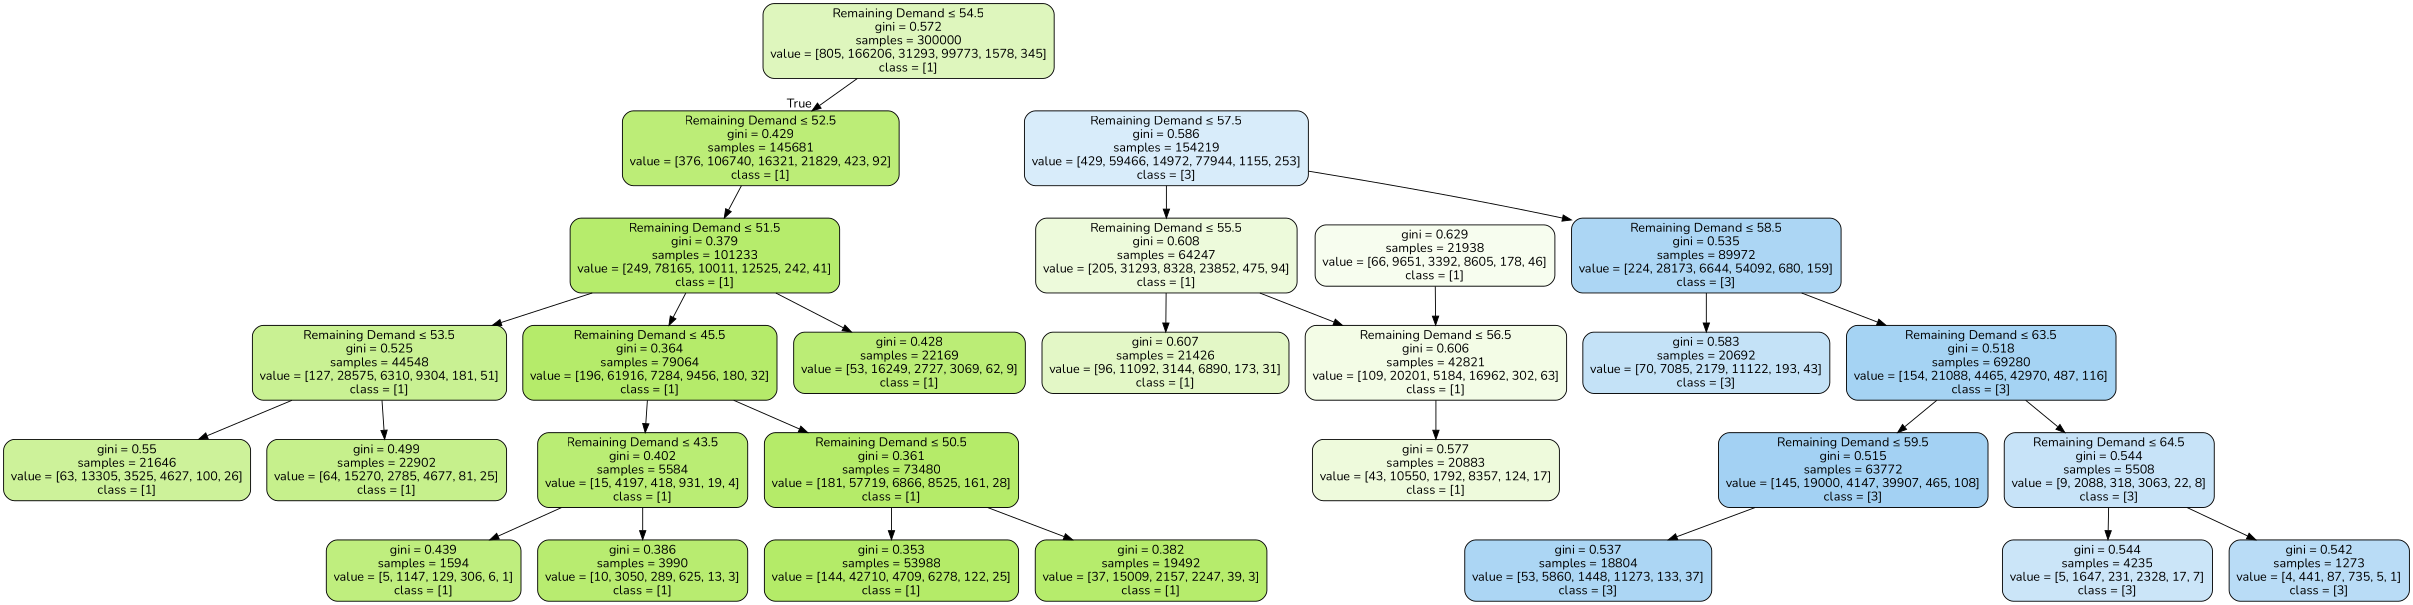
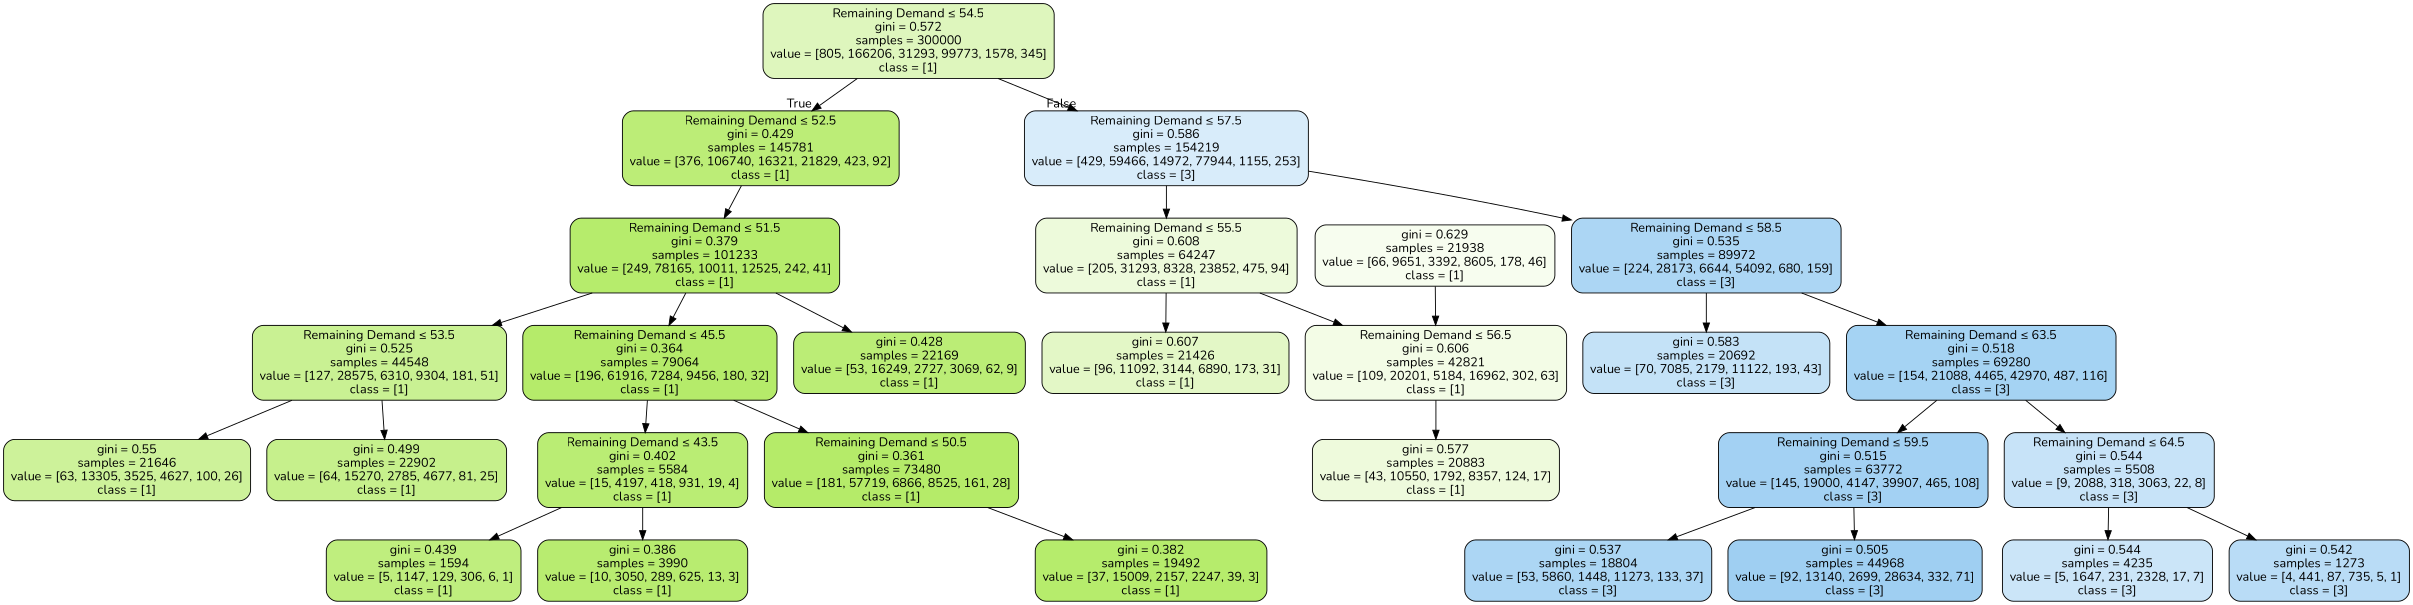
none -> (1033, 93)
(761, 148) -> (761, 148)
(891, 571) -> none
none -> (1855, 571)
